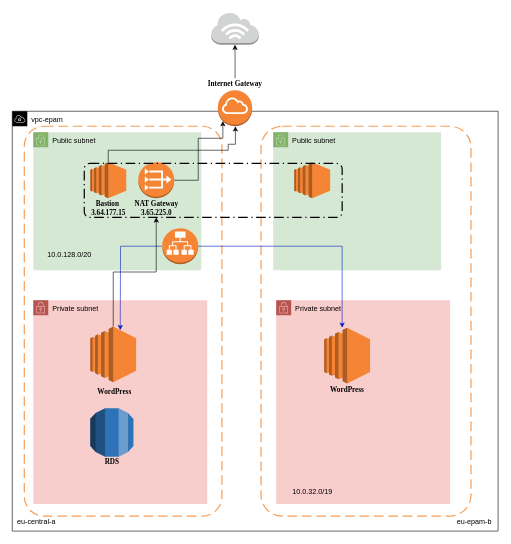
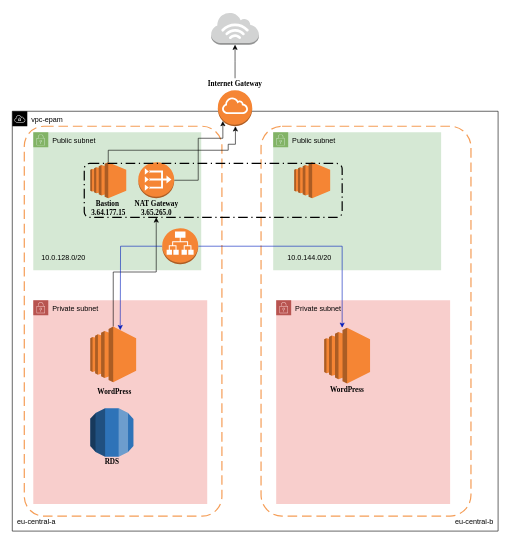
(157, 209) -> (157, 209)
(69, 255) -> (63, 258)
none -> (309, 258)
(312, 492) -> none
(475, 522) -> (475, 522)
